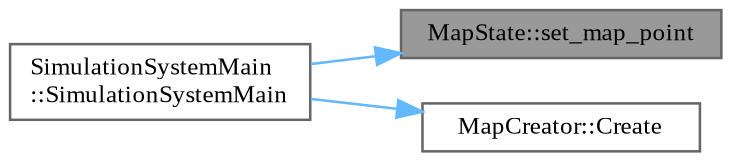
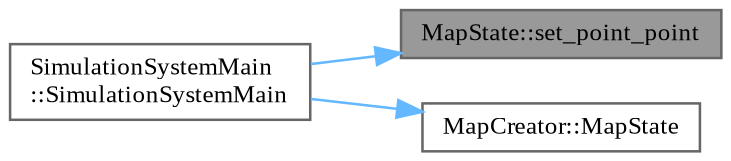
(561, 34) -> (561, 34)
(561, 127) -> (561, 127)
